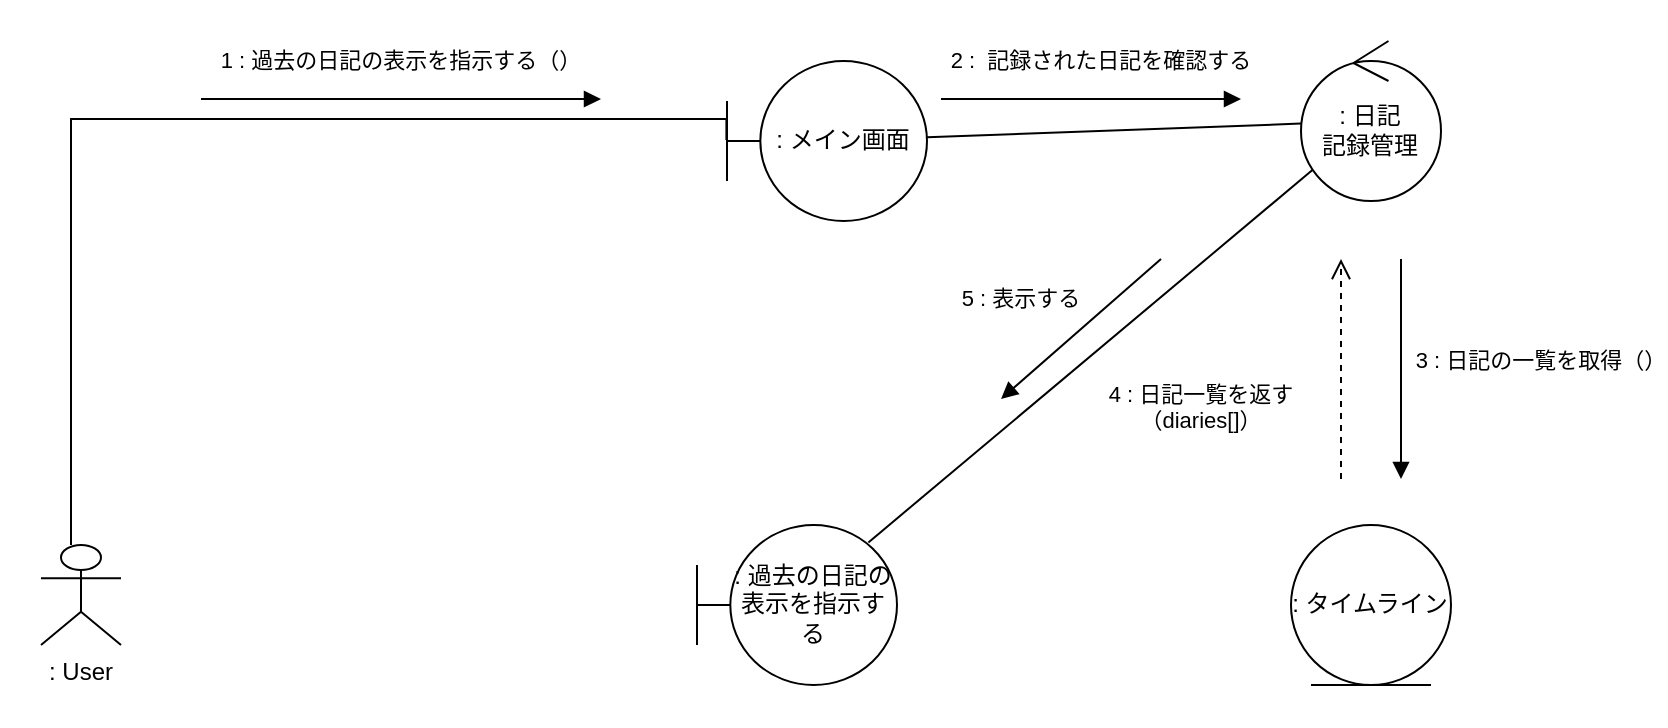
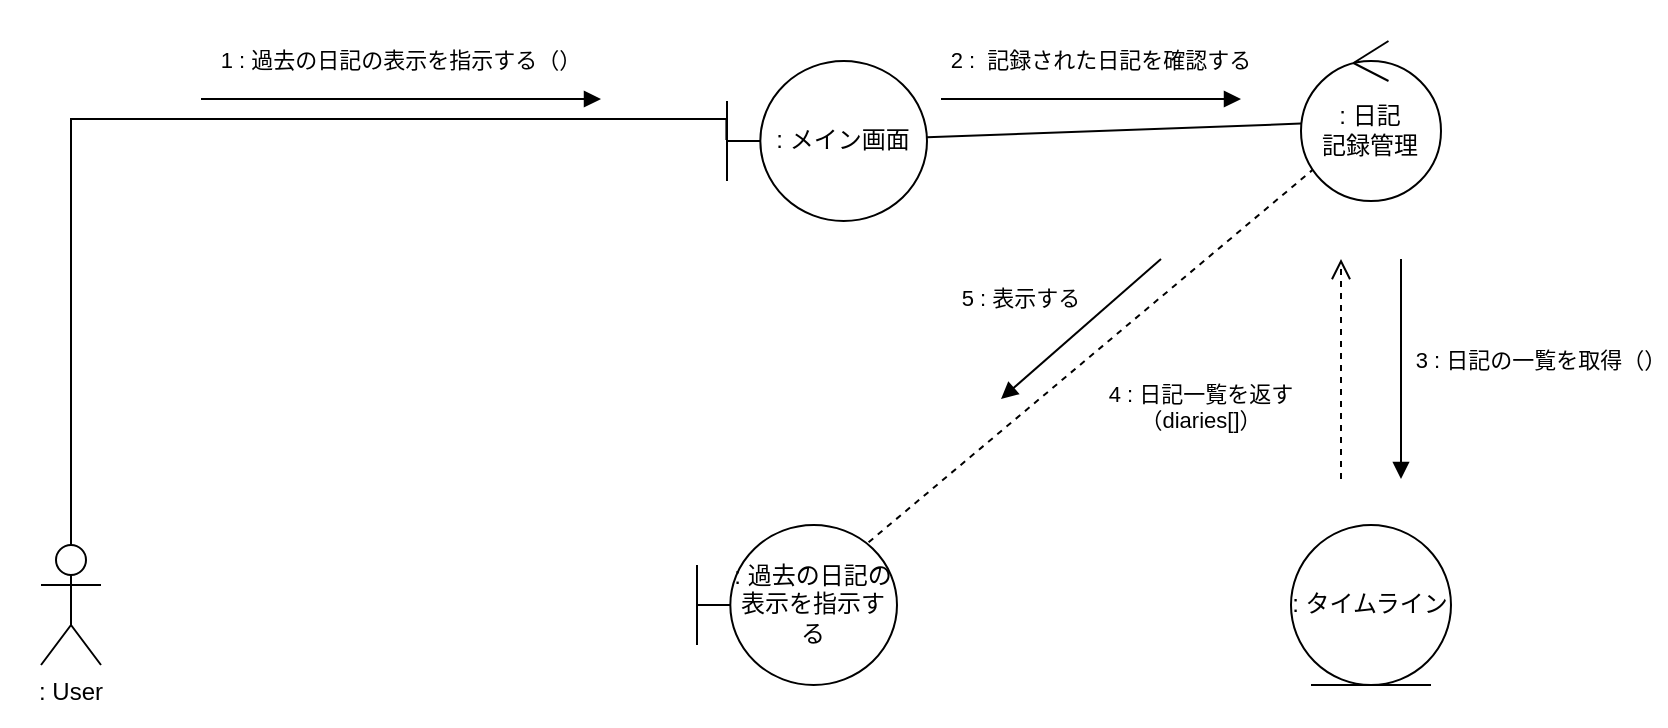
(1092, 355) -> (1092, 355)
(81, 595) -> (71, 605)
